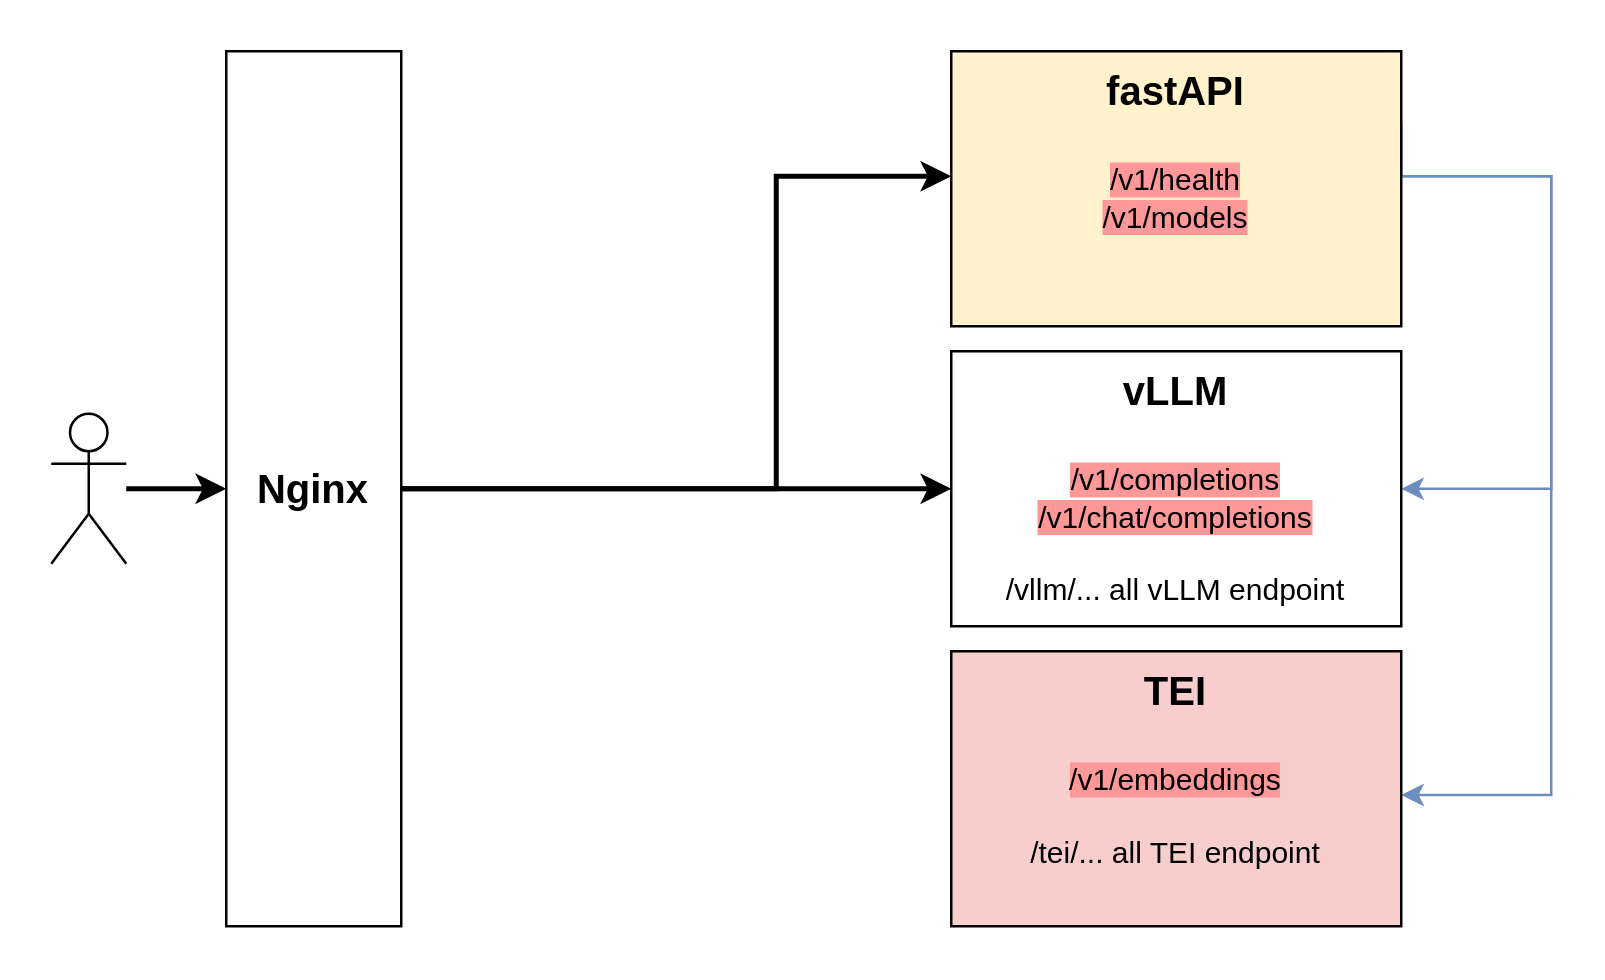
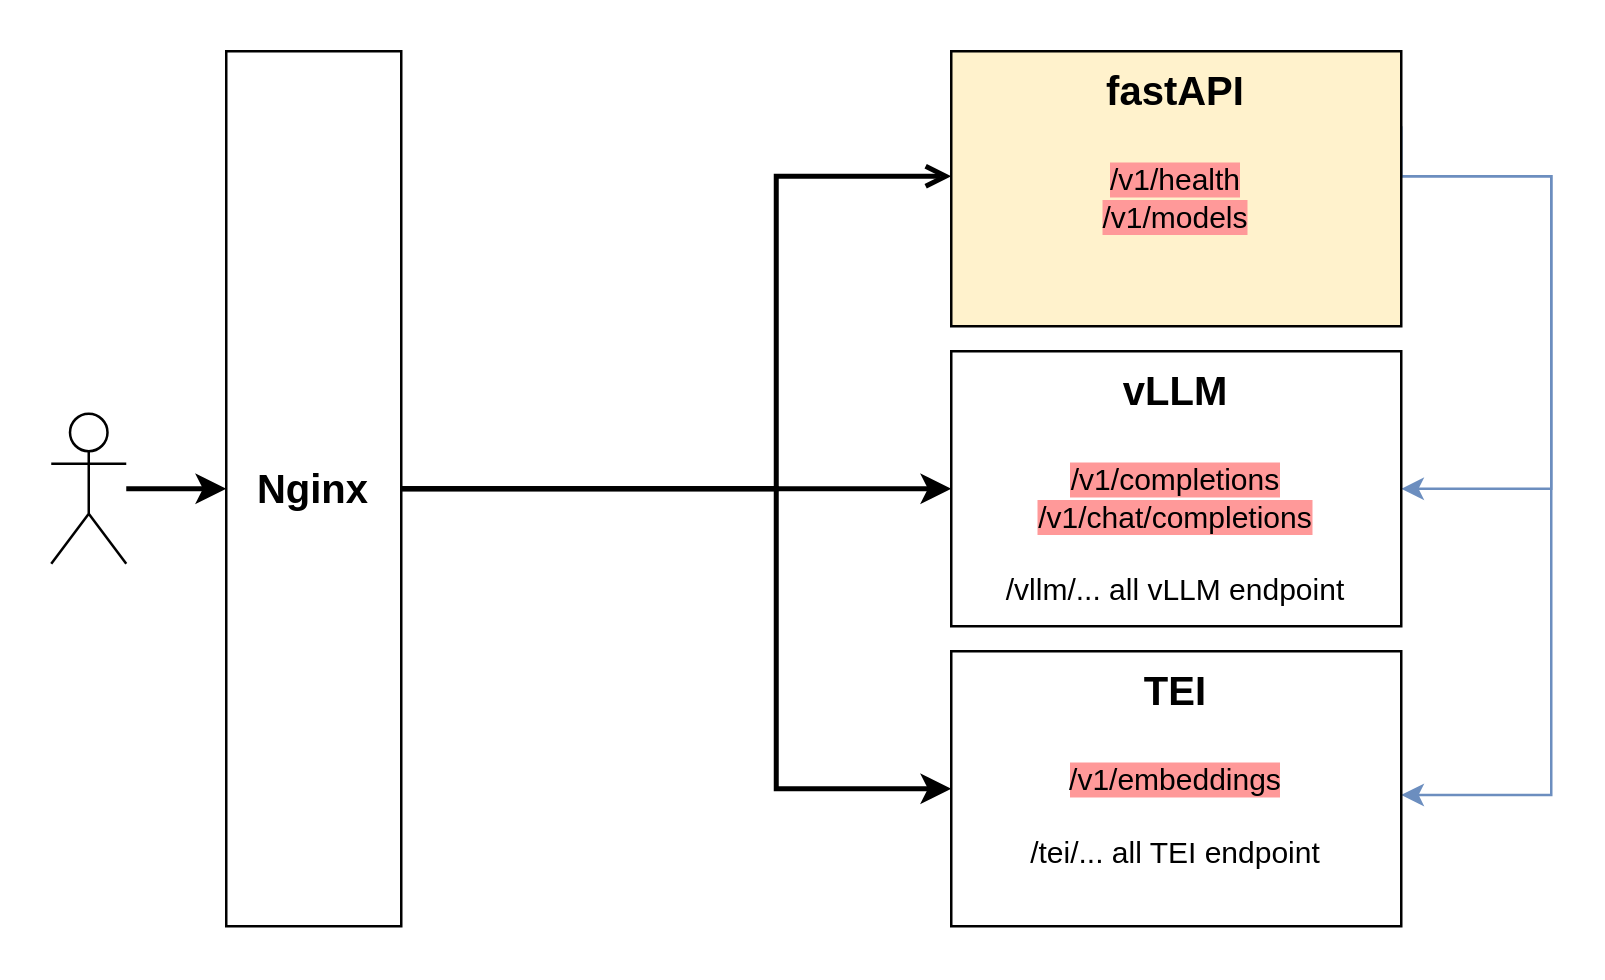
(928, 176) -> (931, 176)
none -> (776, 718)
(1176, 789) -> (1176, 789)
